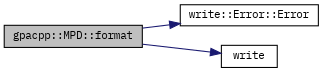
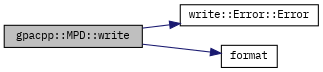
(73, 36) -> (73, 36)
(249, 56) -> (249, 56)
